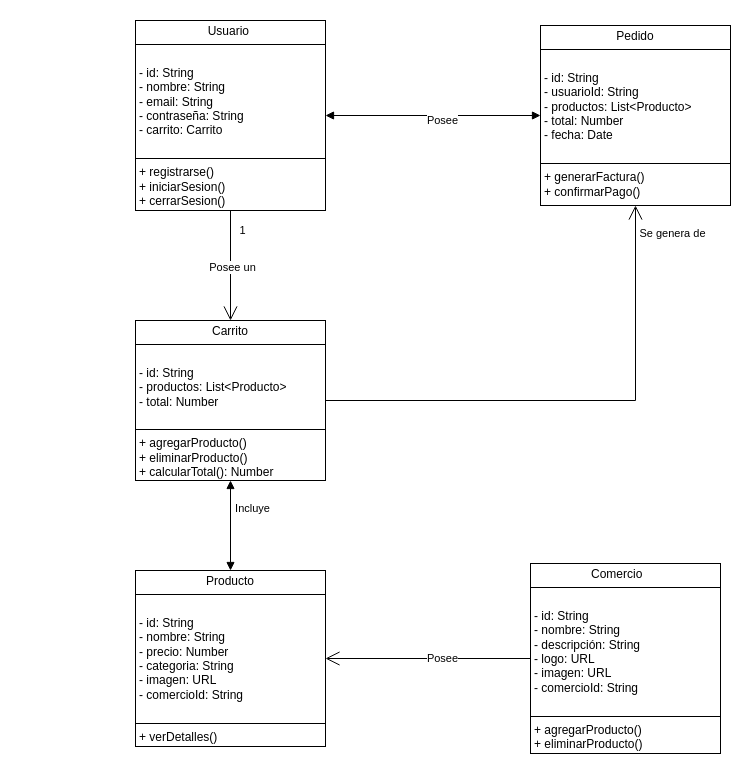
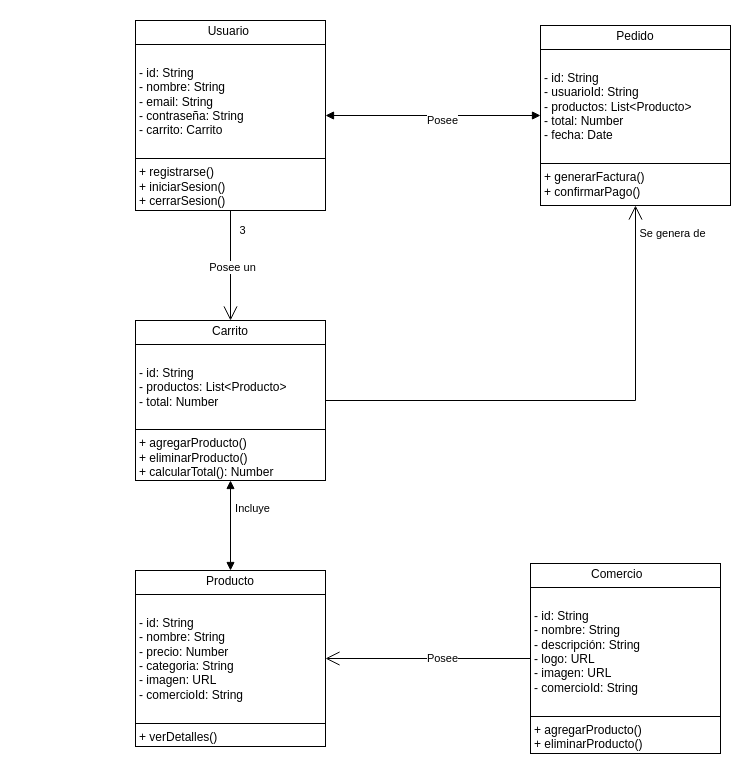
(243, 231) -> (243, 231)
